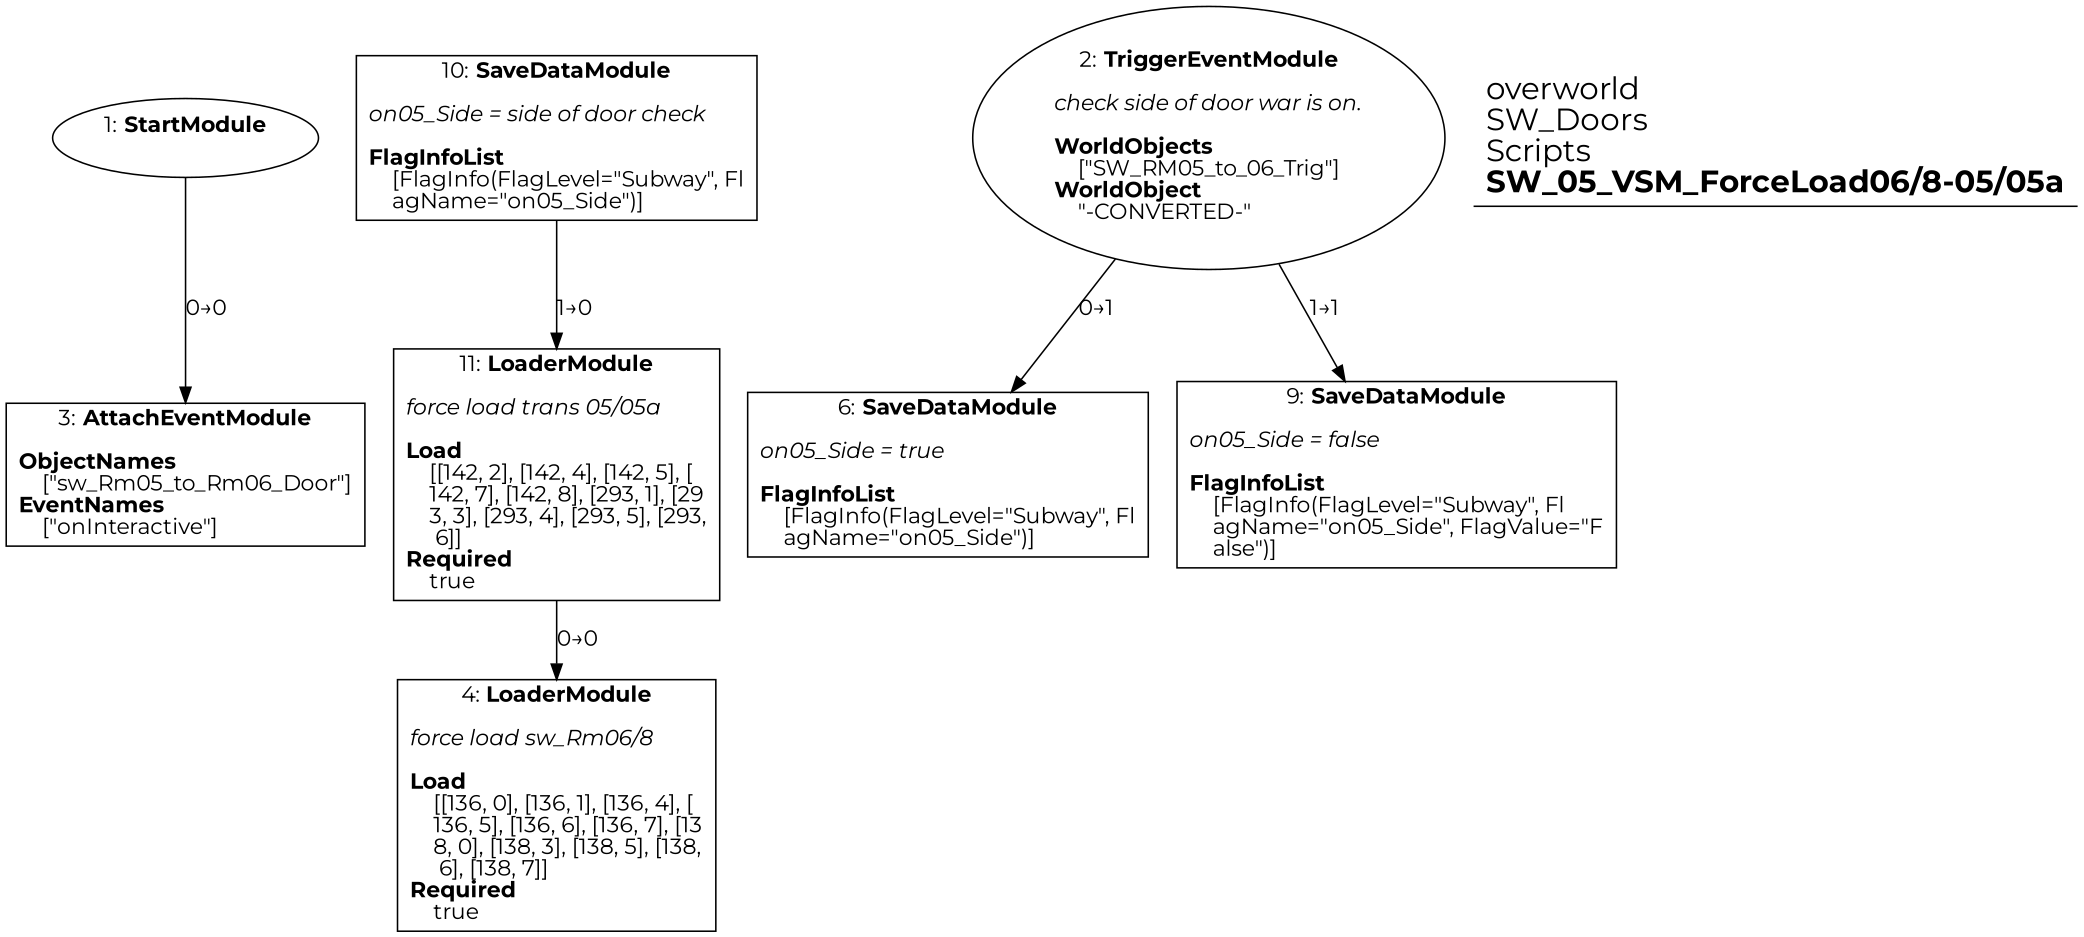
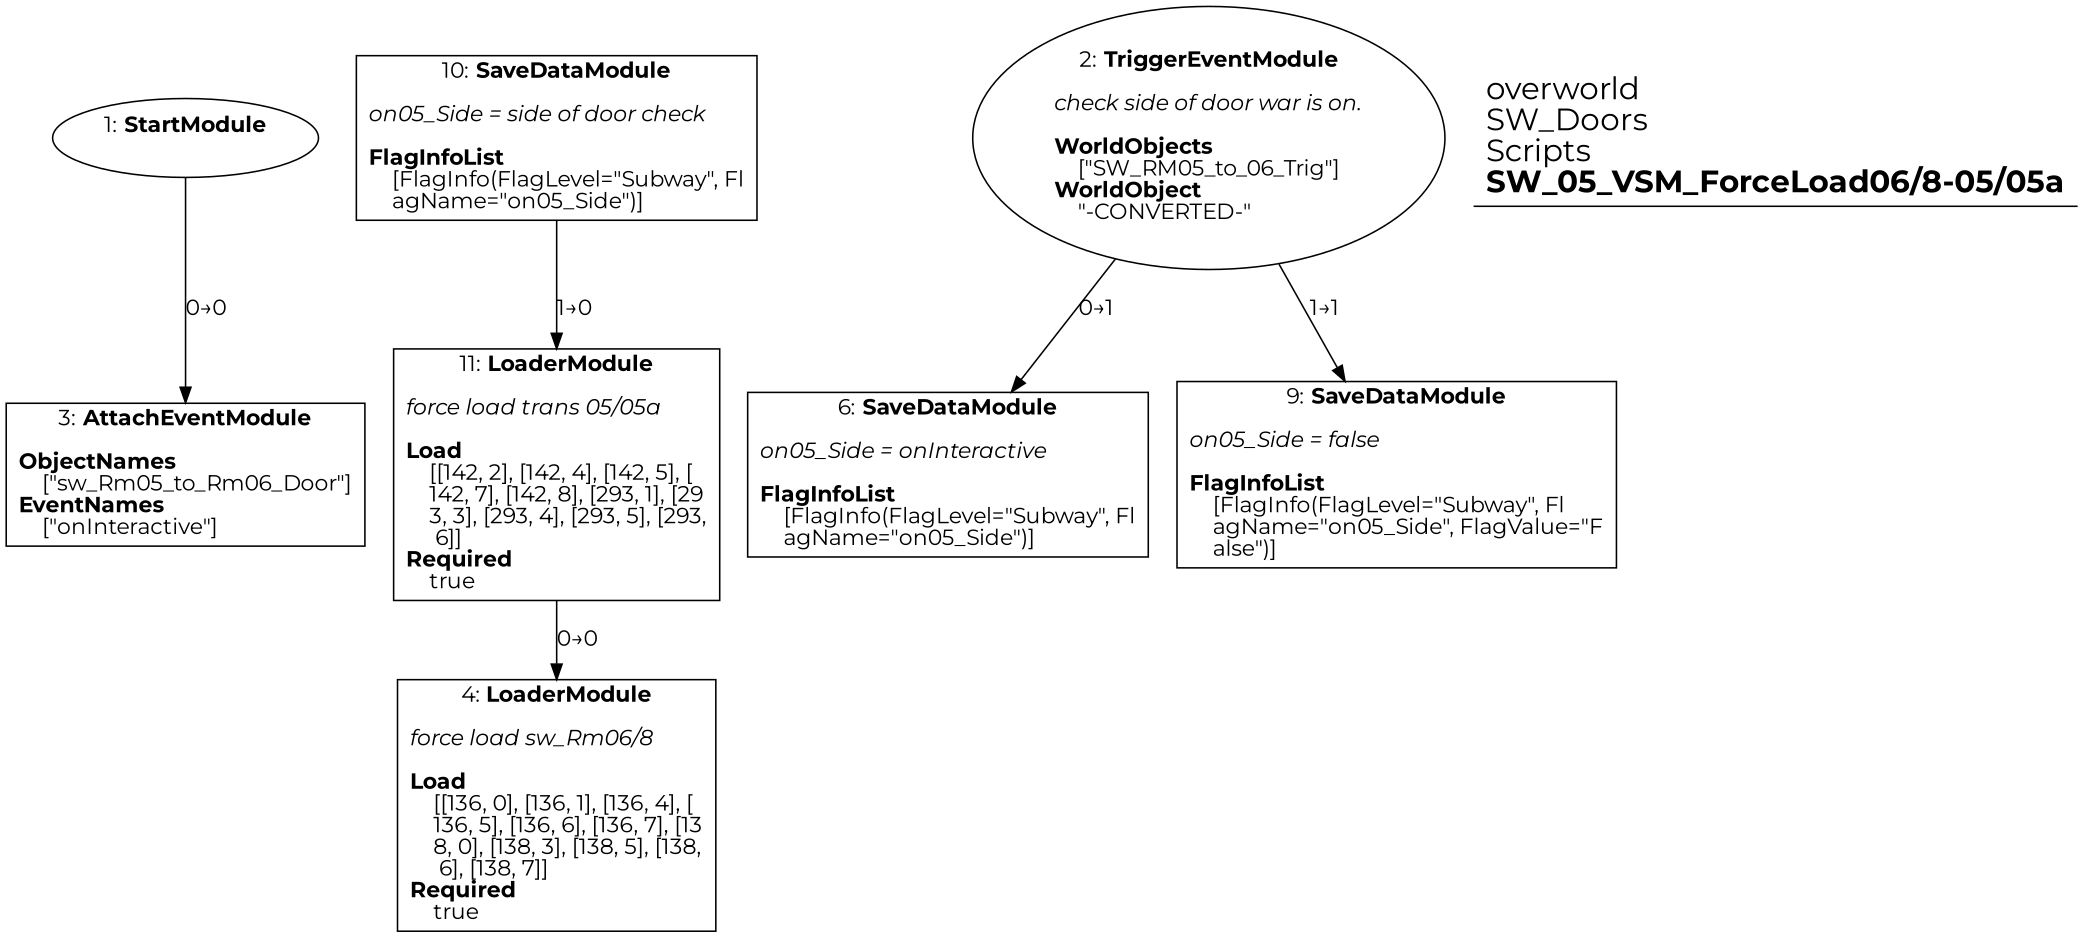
(852, 451) -> (904, 451)
